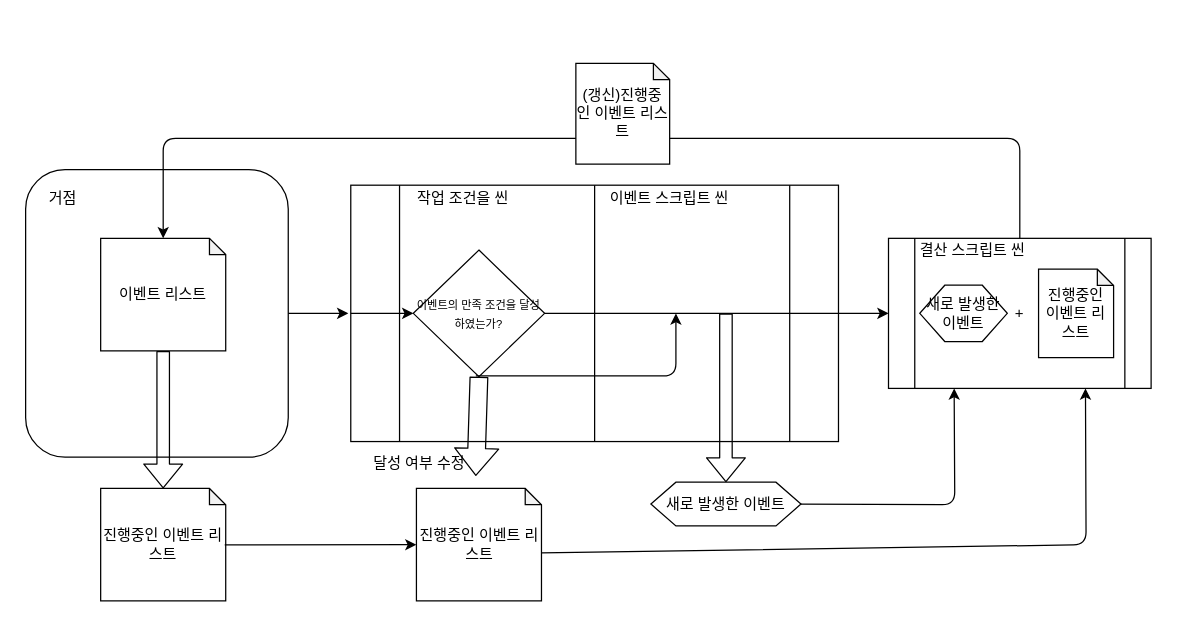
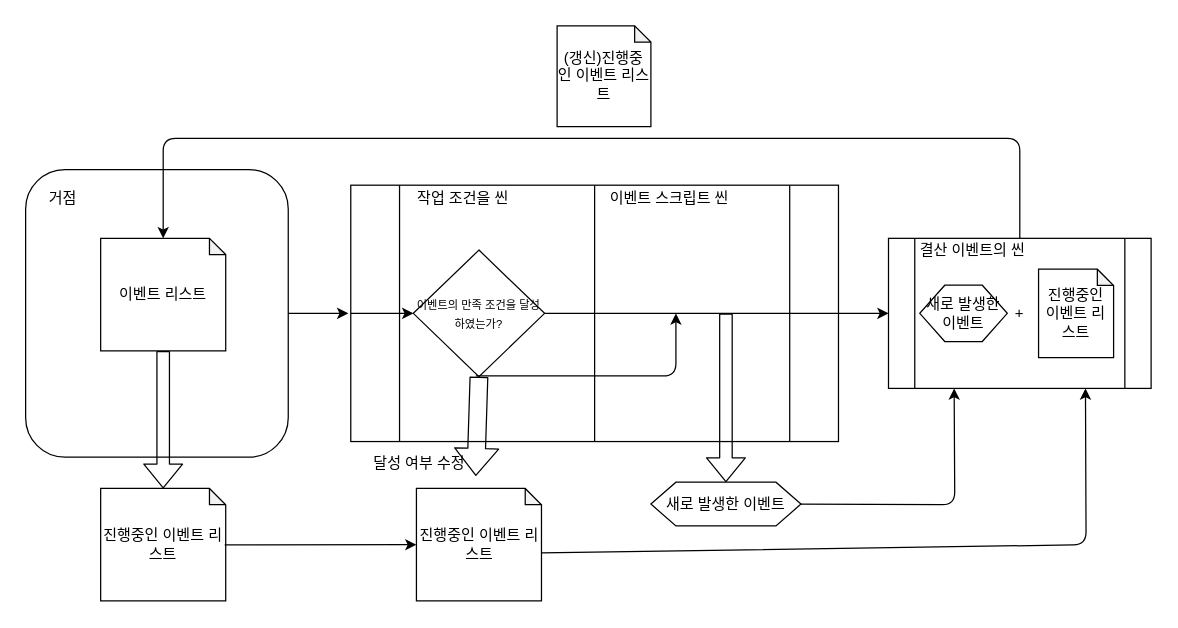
(623, 114) -> (604, 76)
(973, 251) -> (973, 251)
